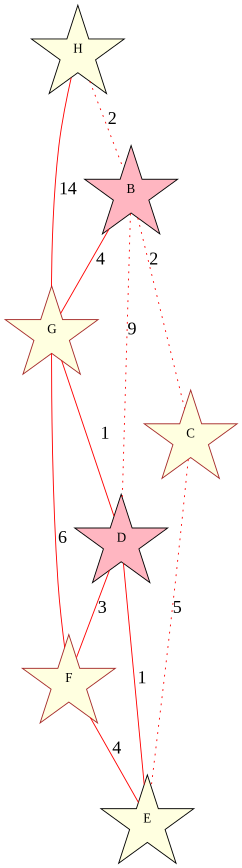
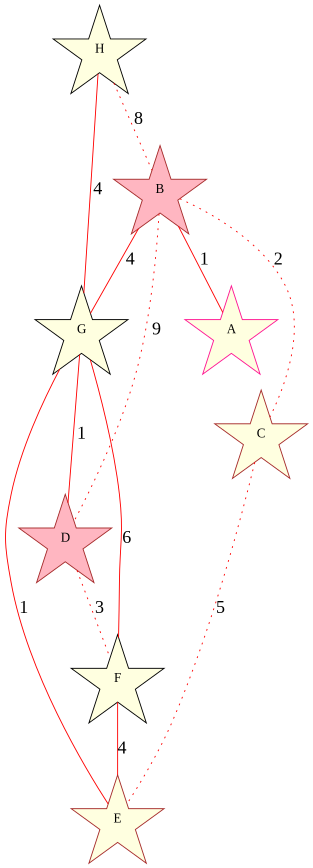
(112, 120) -> (138, 120)
(68, 190) -> (98, 190)
(131, 190) -> (160, 190)
(52, 330) -> (82, 330)
none -> (231, 330)
(121, 538) -> (65, 538)
(93, 614) -> (93, 614)
(134, 674) -> (13, 592)
(69, 679) -> (118, 679)
(147, 819) -> (118, 819)
